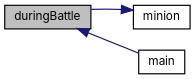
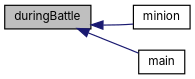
(106, 9) -> (118, 25)
